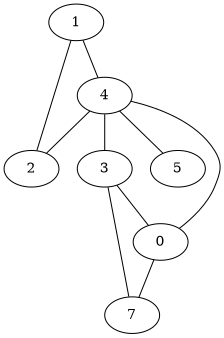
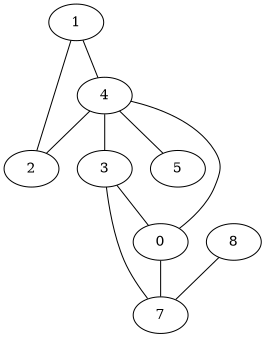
none -> (234, 242)
